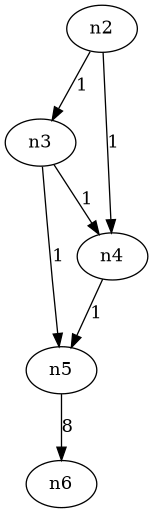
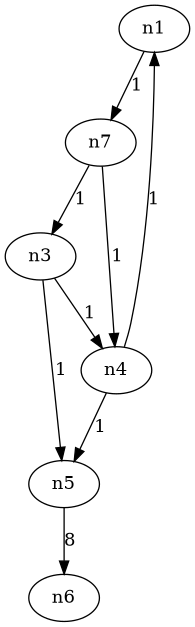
(102, 29) -> (101, 143)
none -> (154, 29)
